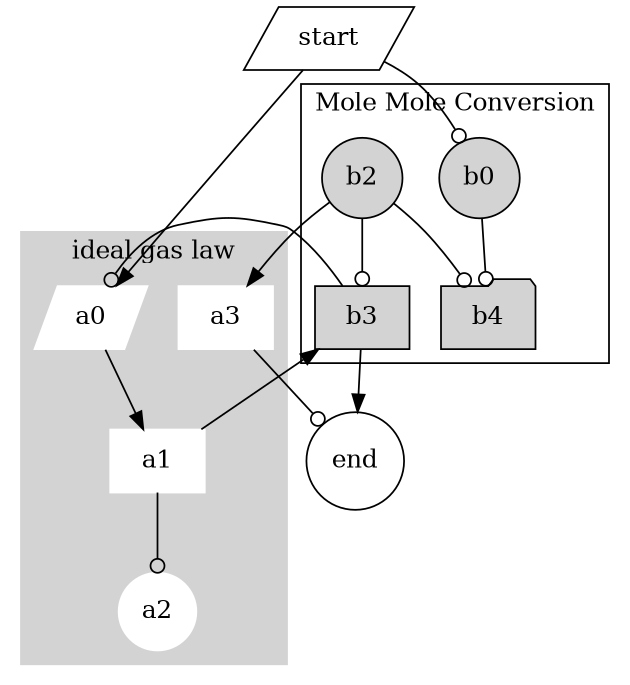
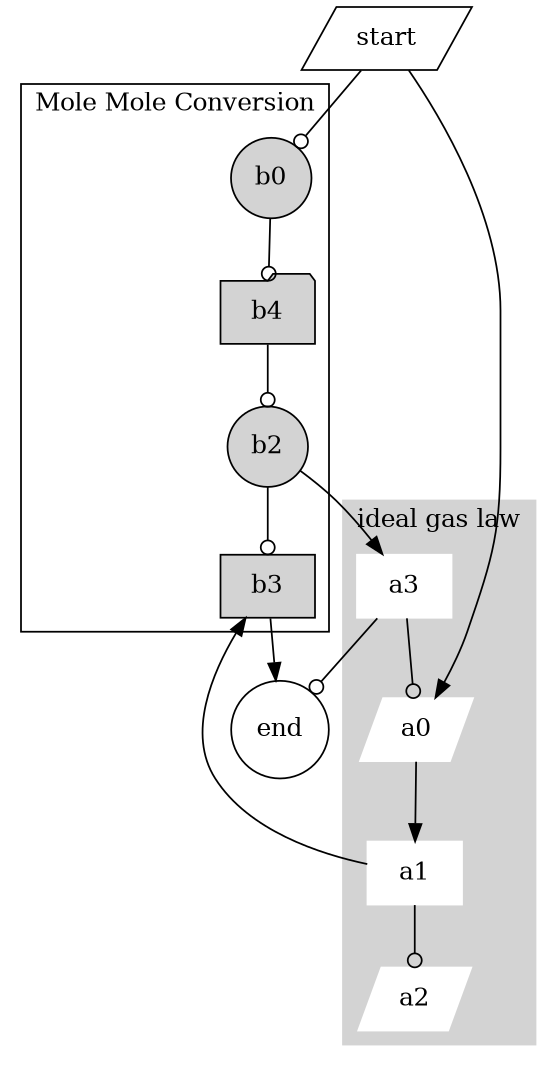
(233, 218) -> (410, 651)
(429, 236) -> (268, 369)
(158, 612) -> (415, 999)
